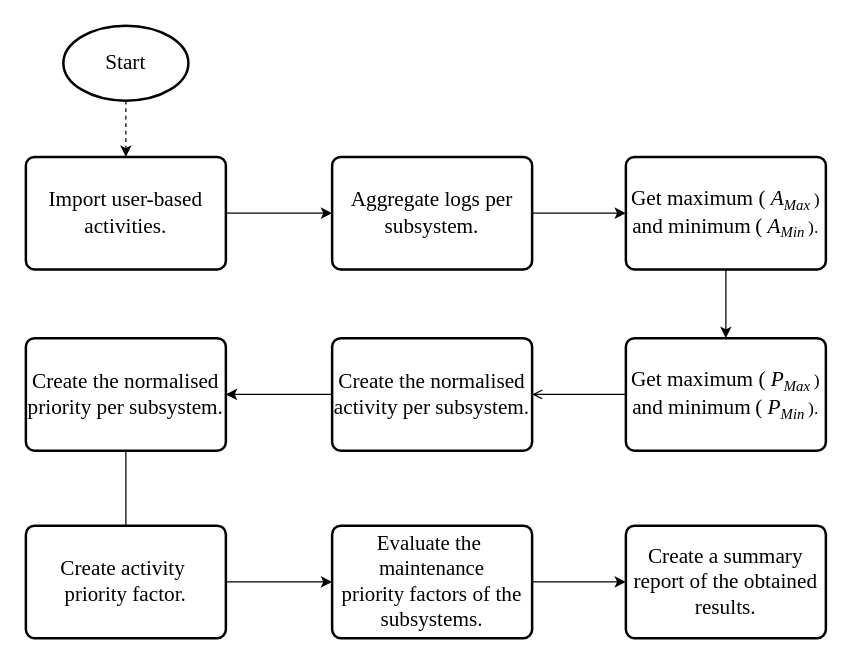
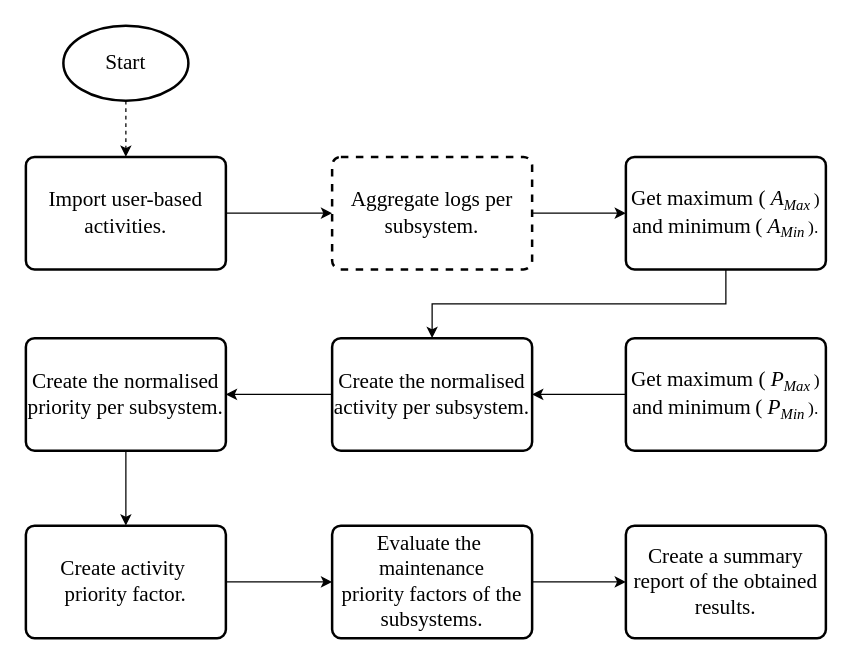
(432, 213) -> (432, 213)
(726, 315) -> (567, 304)
(539, 394) -> (542, 394)
(126, 519) -> (126, 516)
